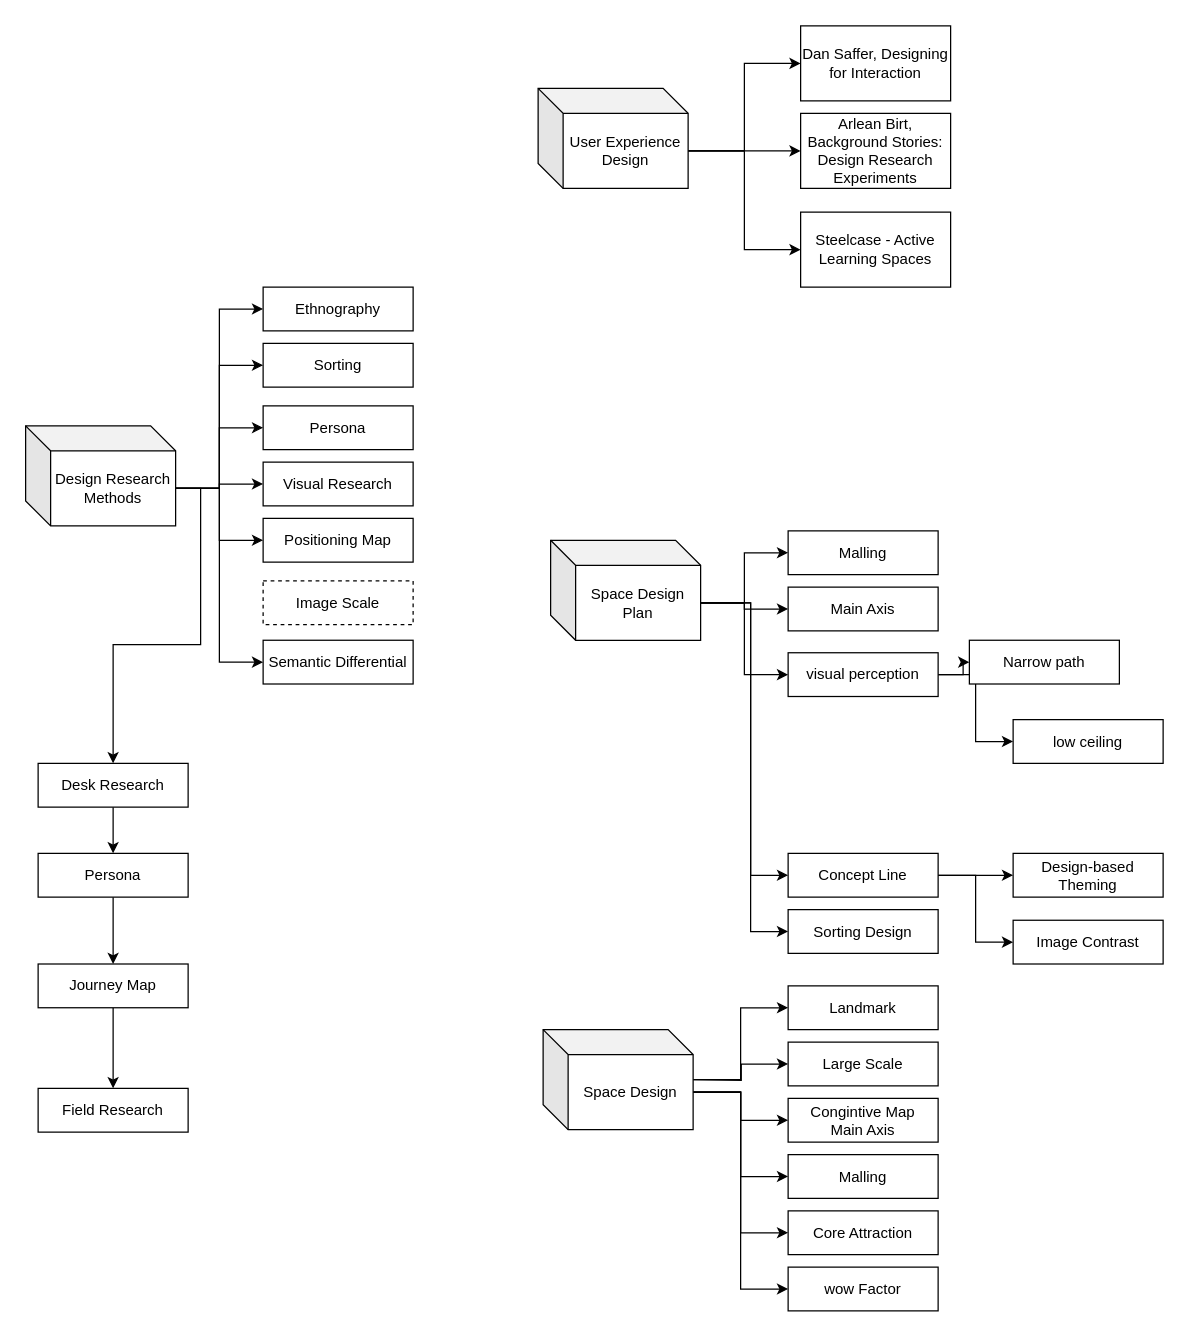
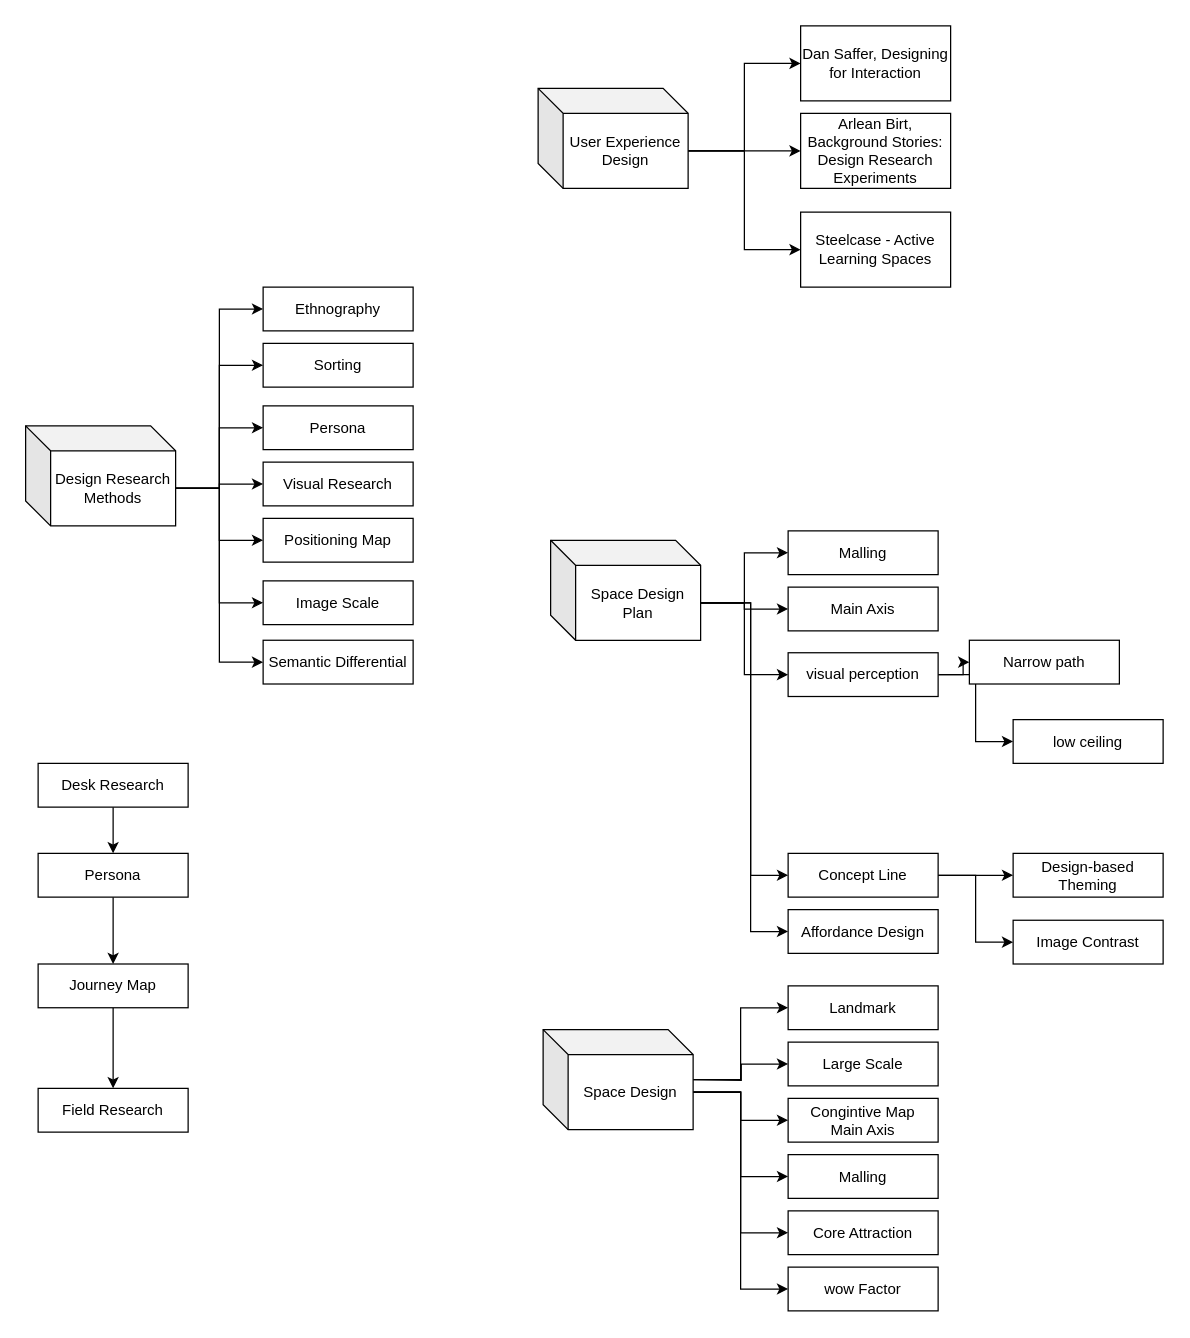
(338, 603) -> (338, 603)
(178, 644) -> (239, 603)
(863, 932) -> (863, 932)
